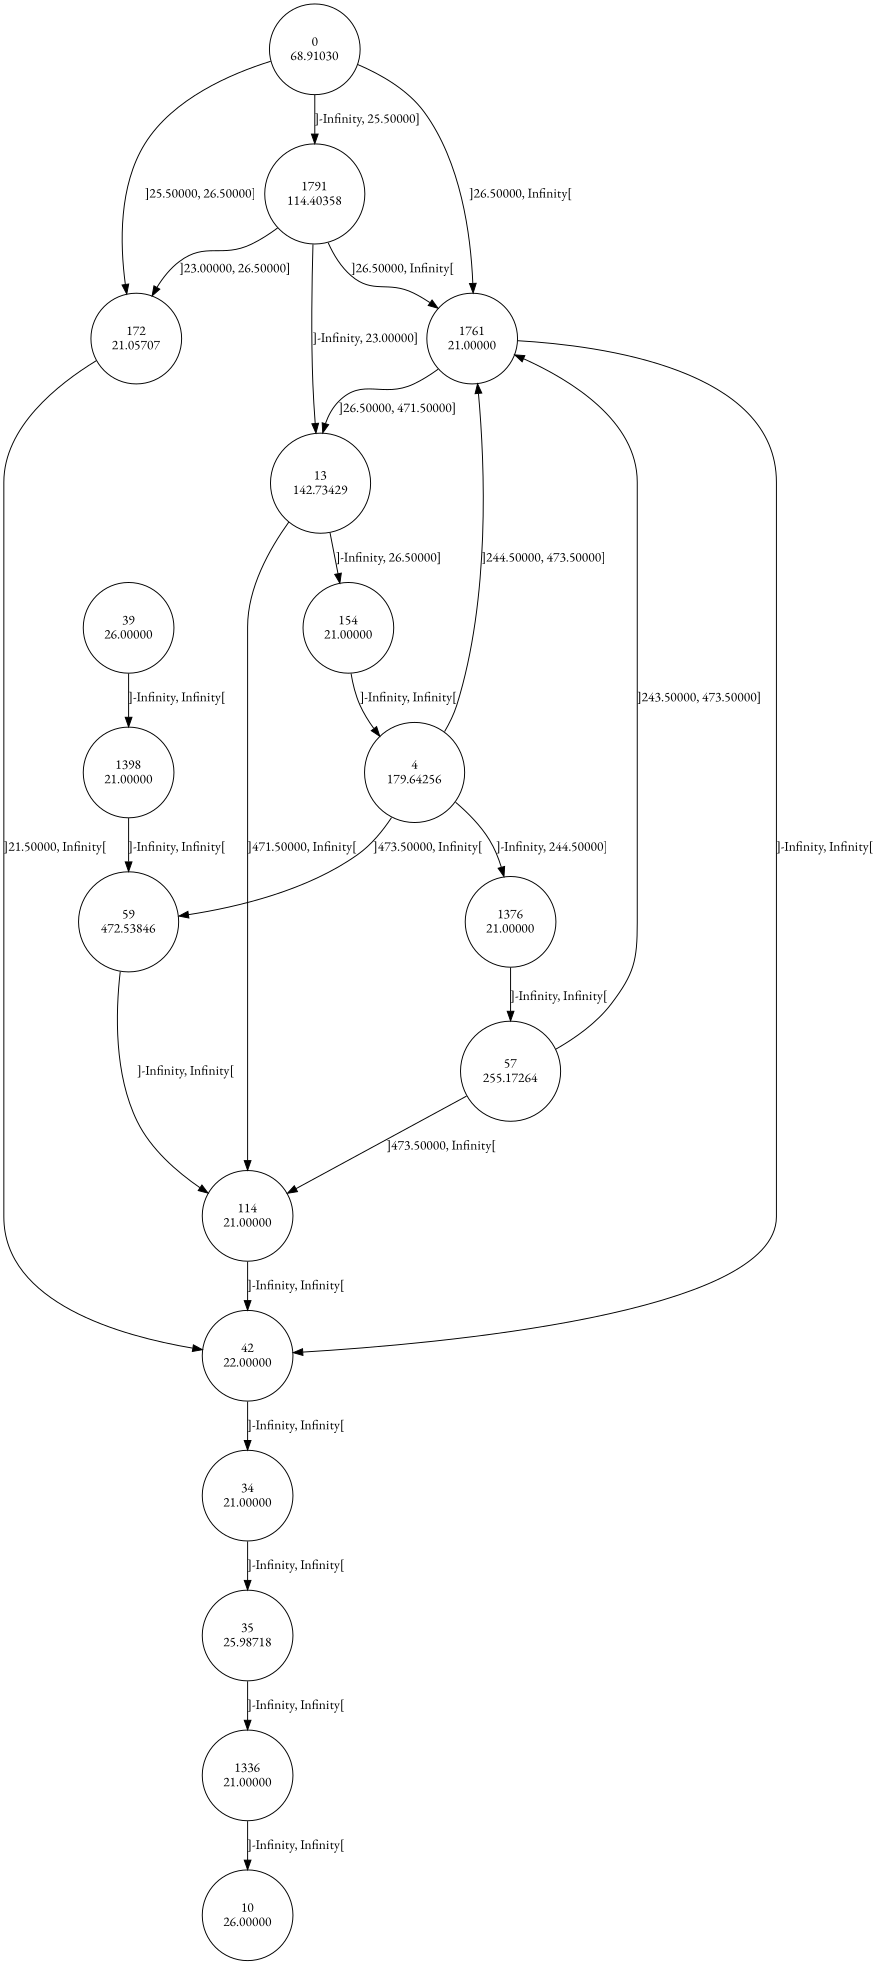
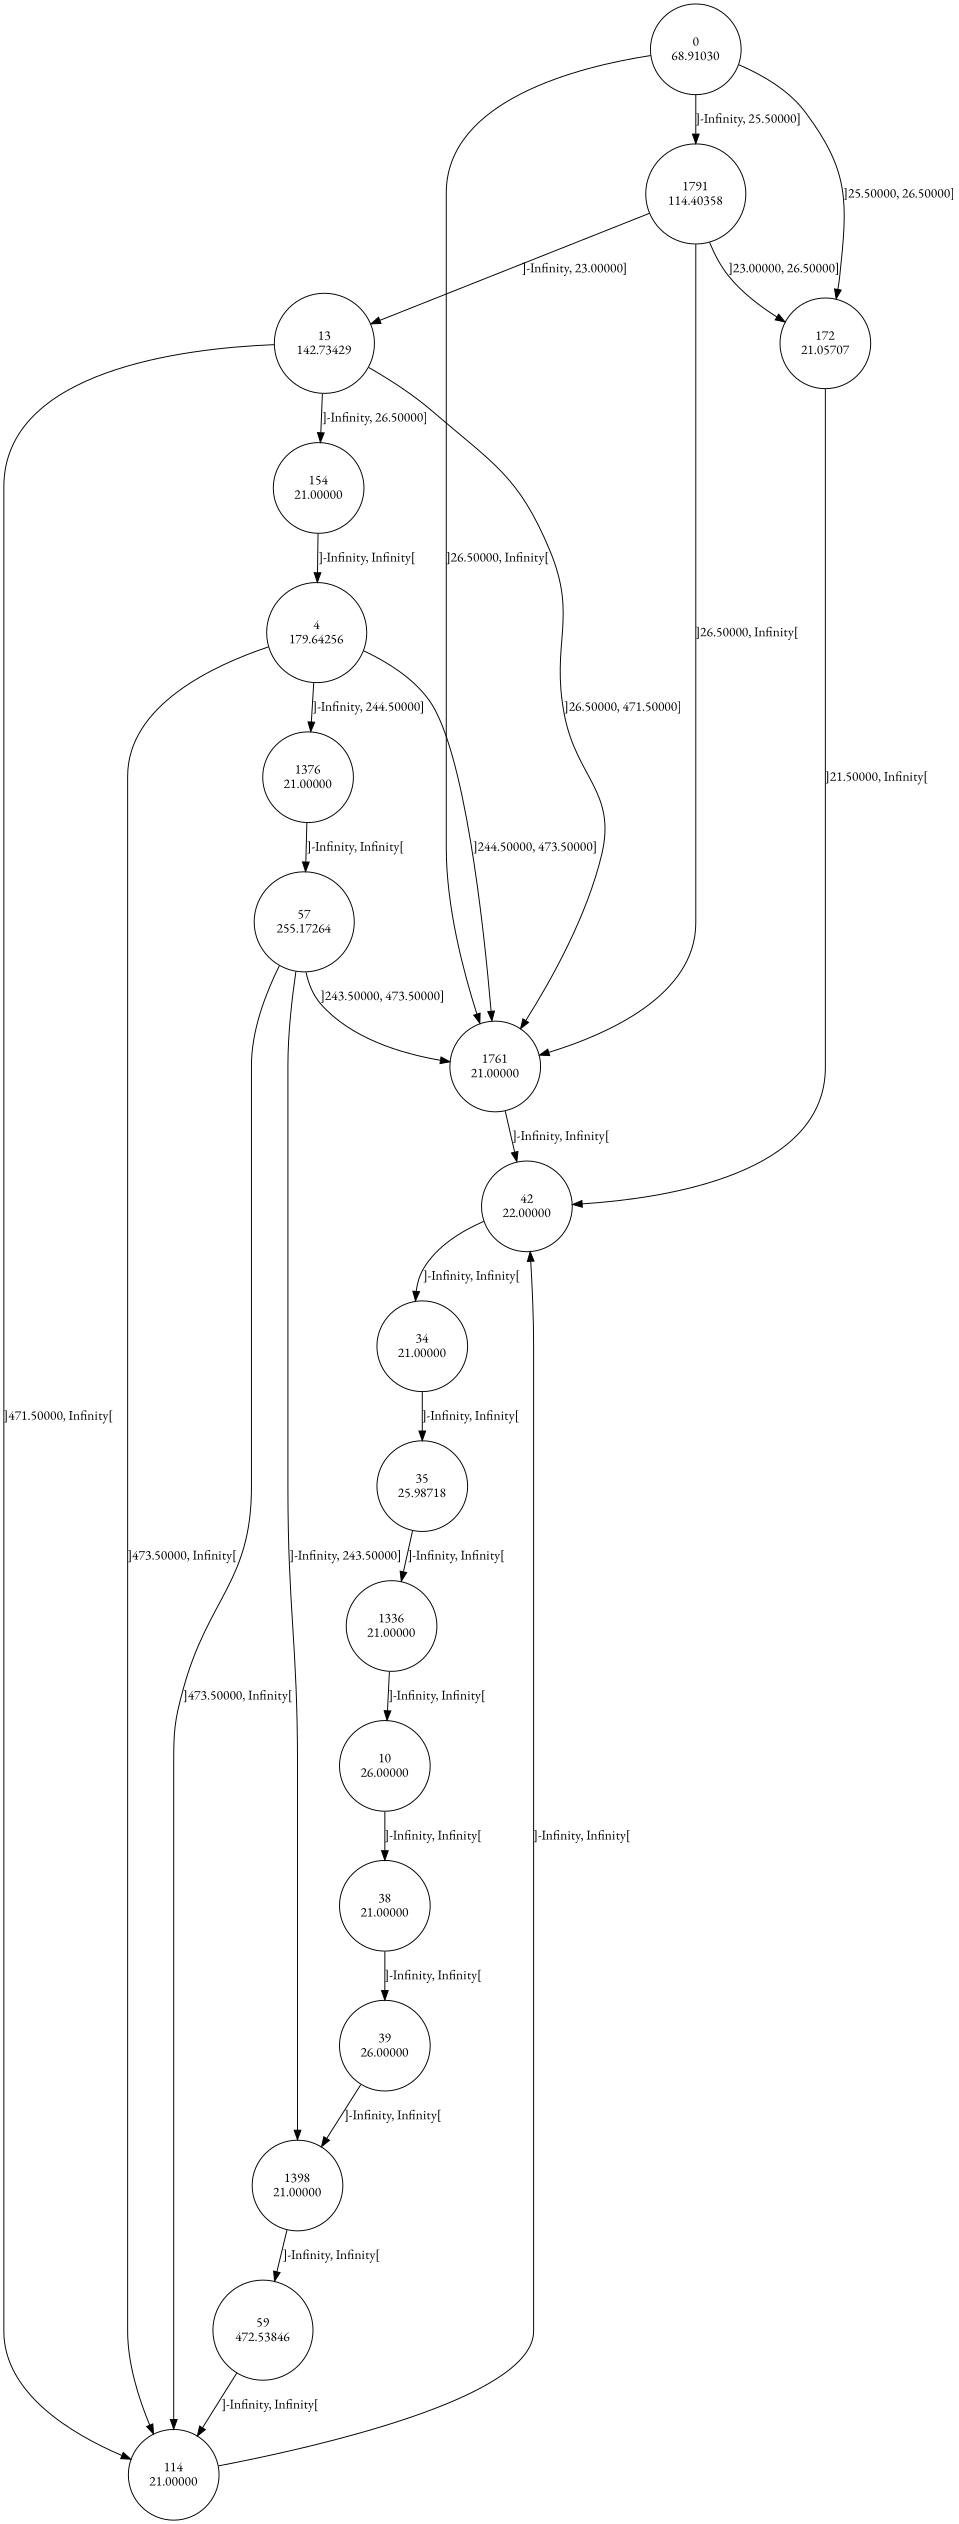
(376, 389) -> (560, 666)
(300, 885) -> (128, 1500)
none -> (289, 1551)
none -> (385, 1906)
